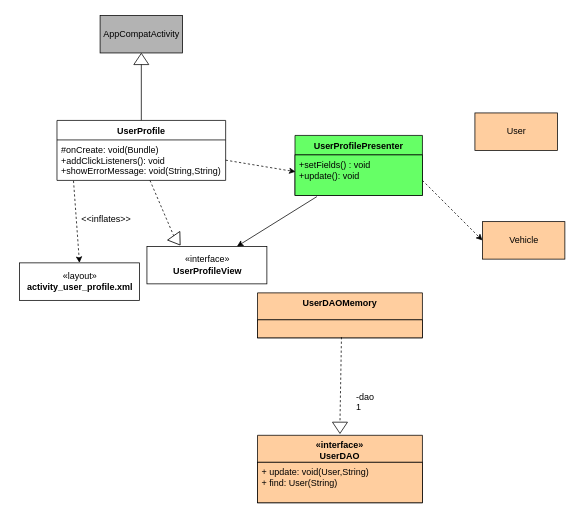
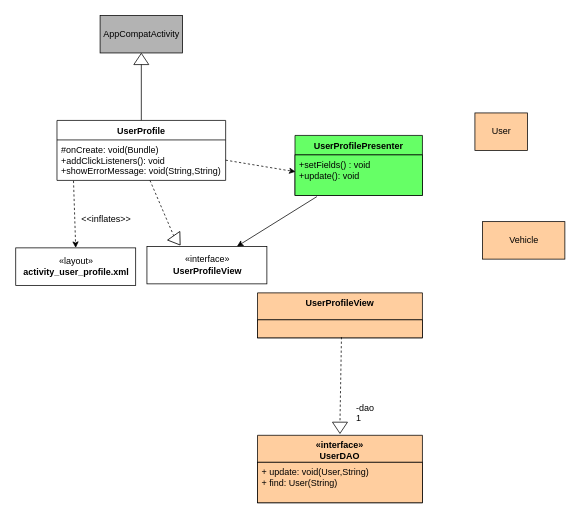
(516, 132) -> (501, 132)
(452, 209) -> none
(80, 282) -> (76, 267)
(340, 303) -> (340, 303)
(374, 398) -> (374, 409)
